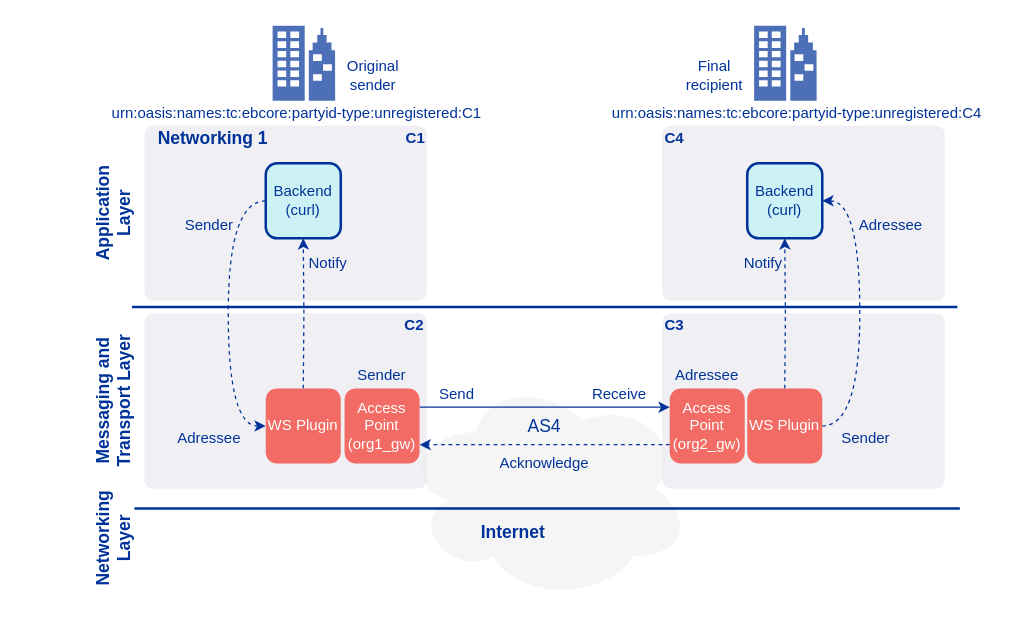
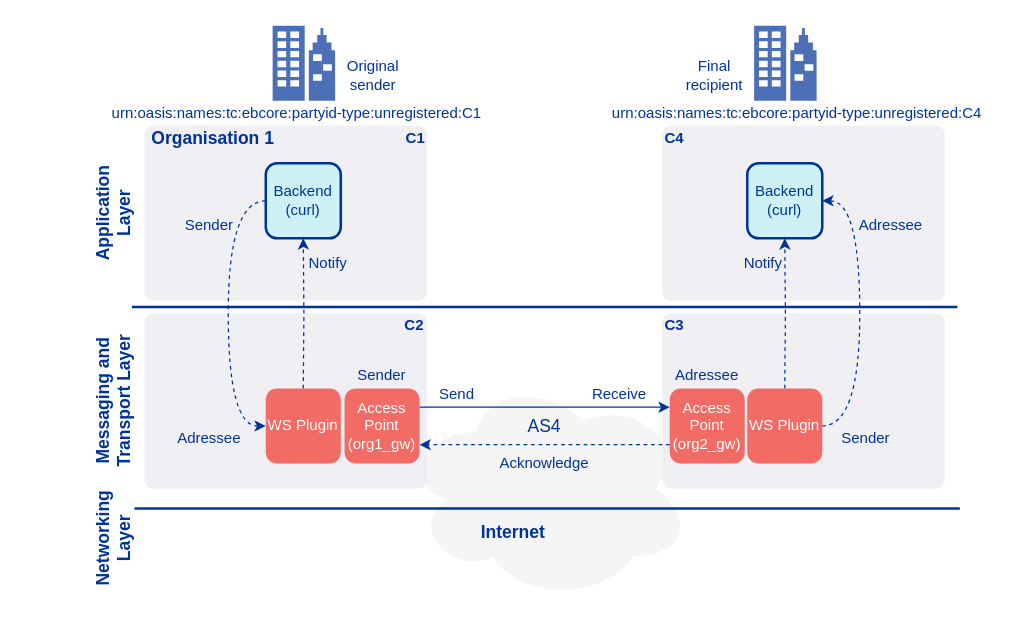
(213, 138) -> (213, 138)
